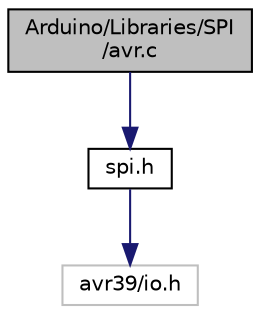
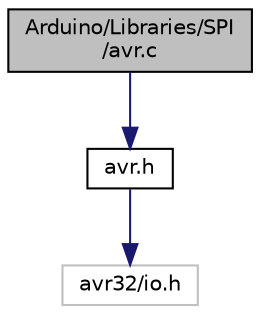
(130, 169) -> (130, 169)
(130, 285) -> (130, 285)
